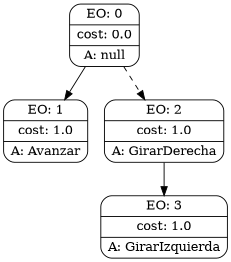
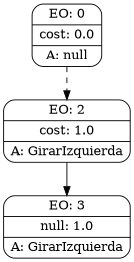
(46, 131) -> none
(164, 151) -> (67, 151)
(164, 226) -> (67, 226)
